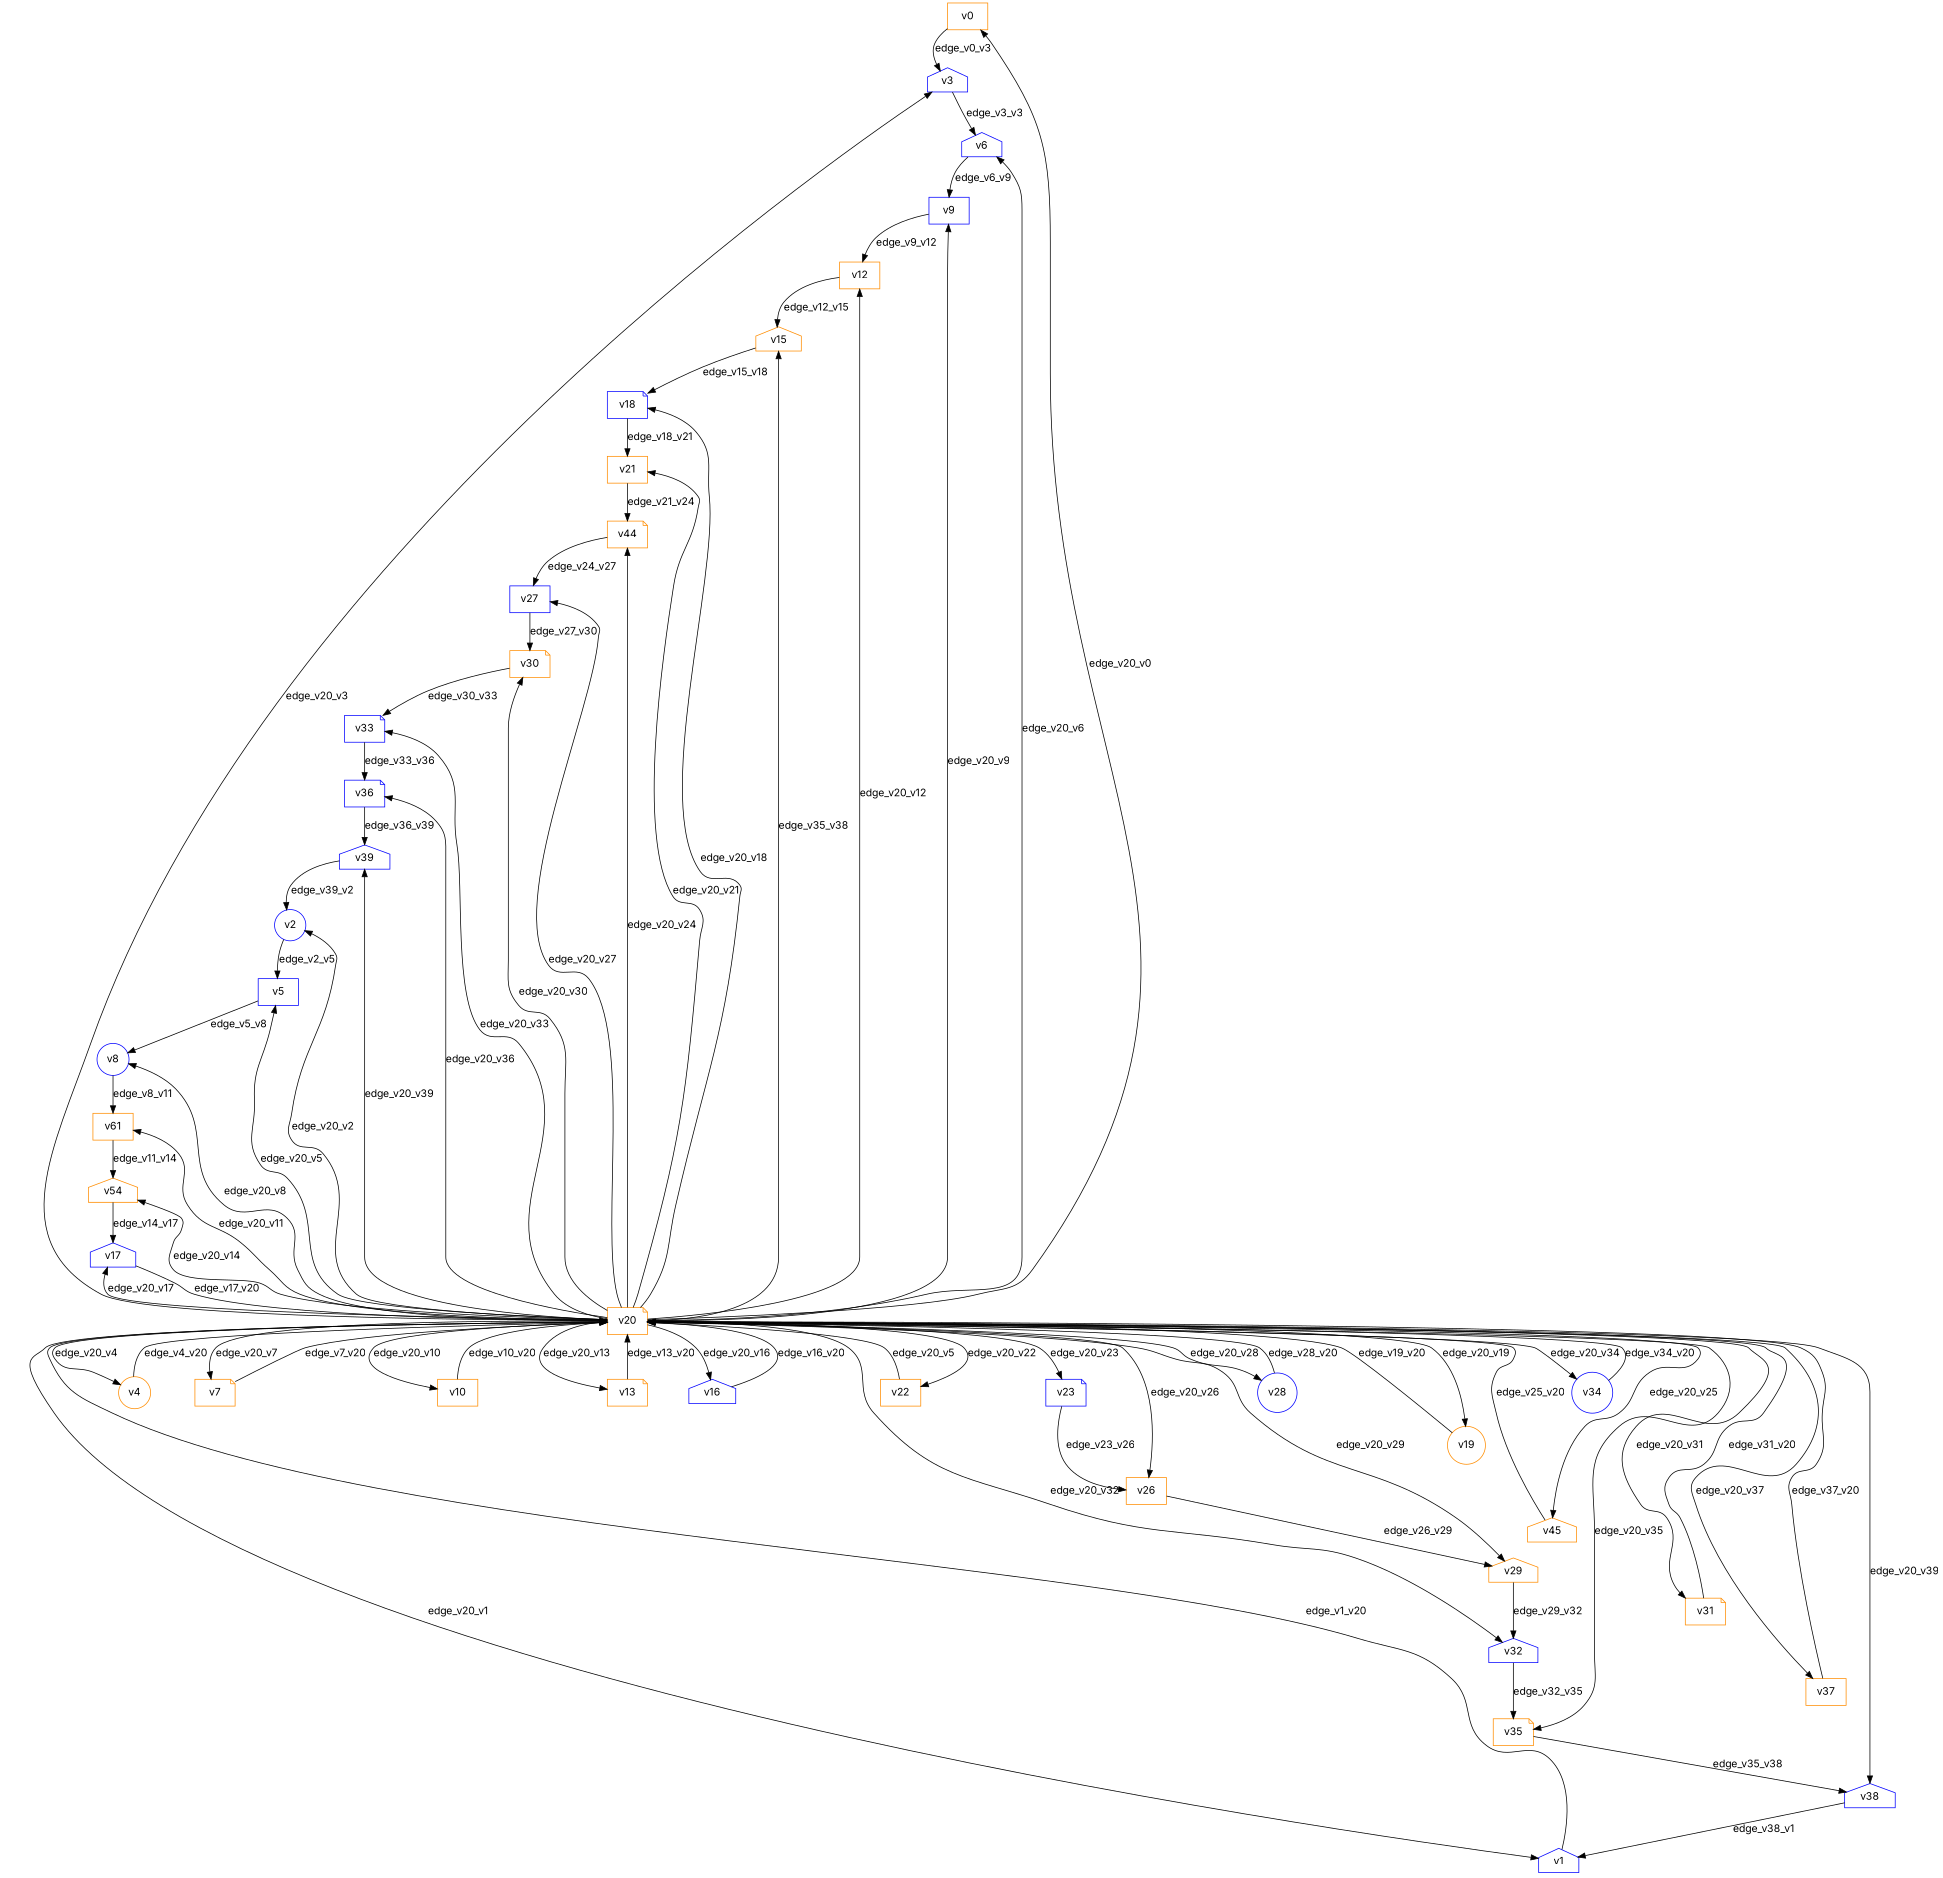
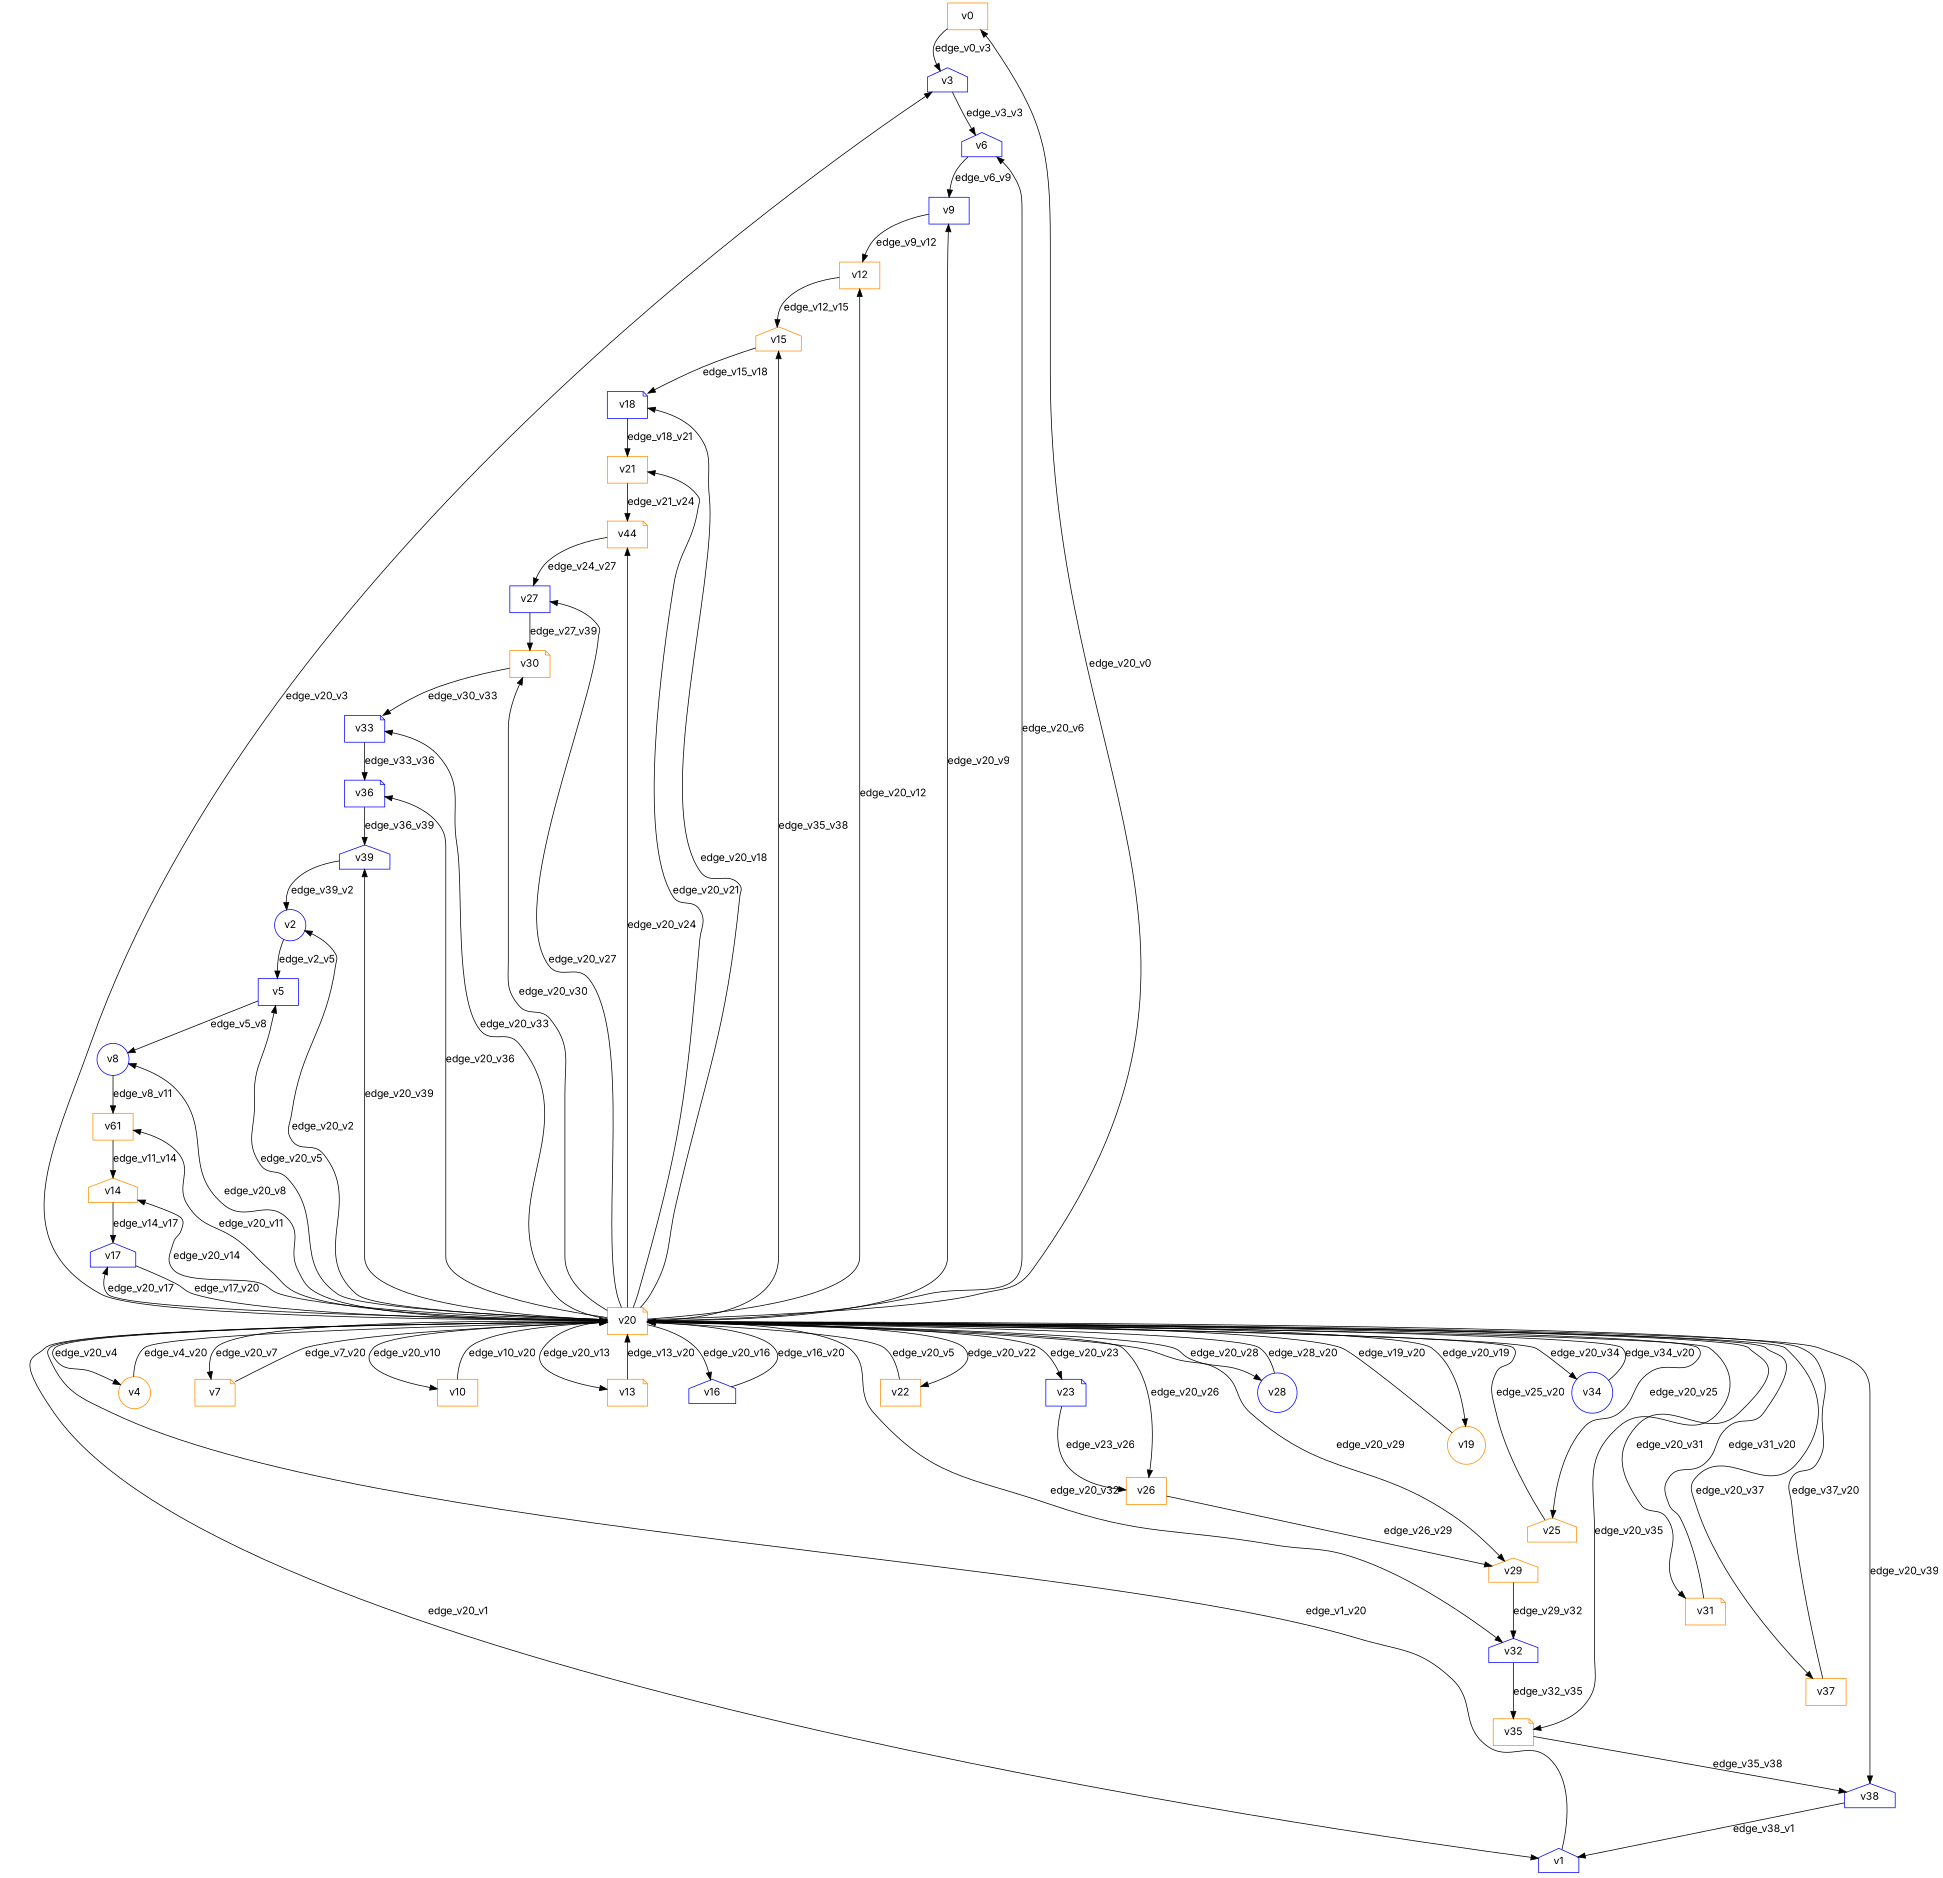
(564, 632) -> (564, 632)
(113, 1191) -> (113, 1191)
(1552, 1531) -> (1552, 1531)
